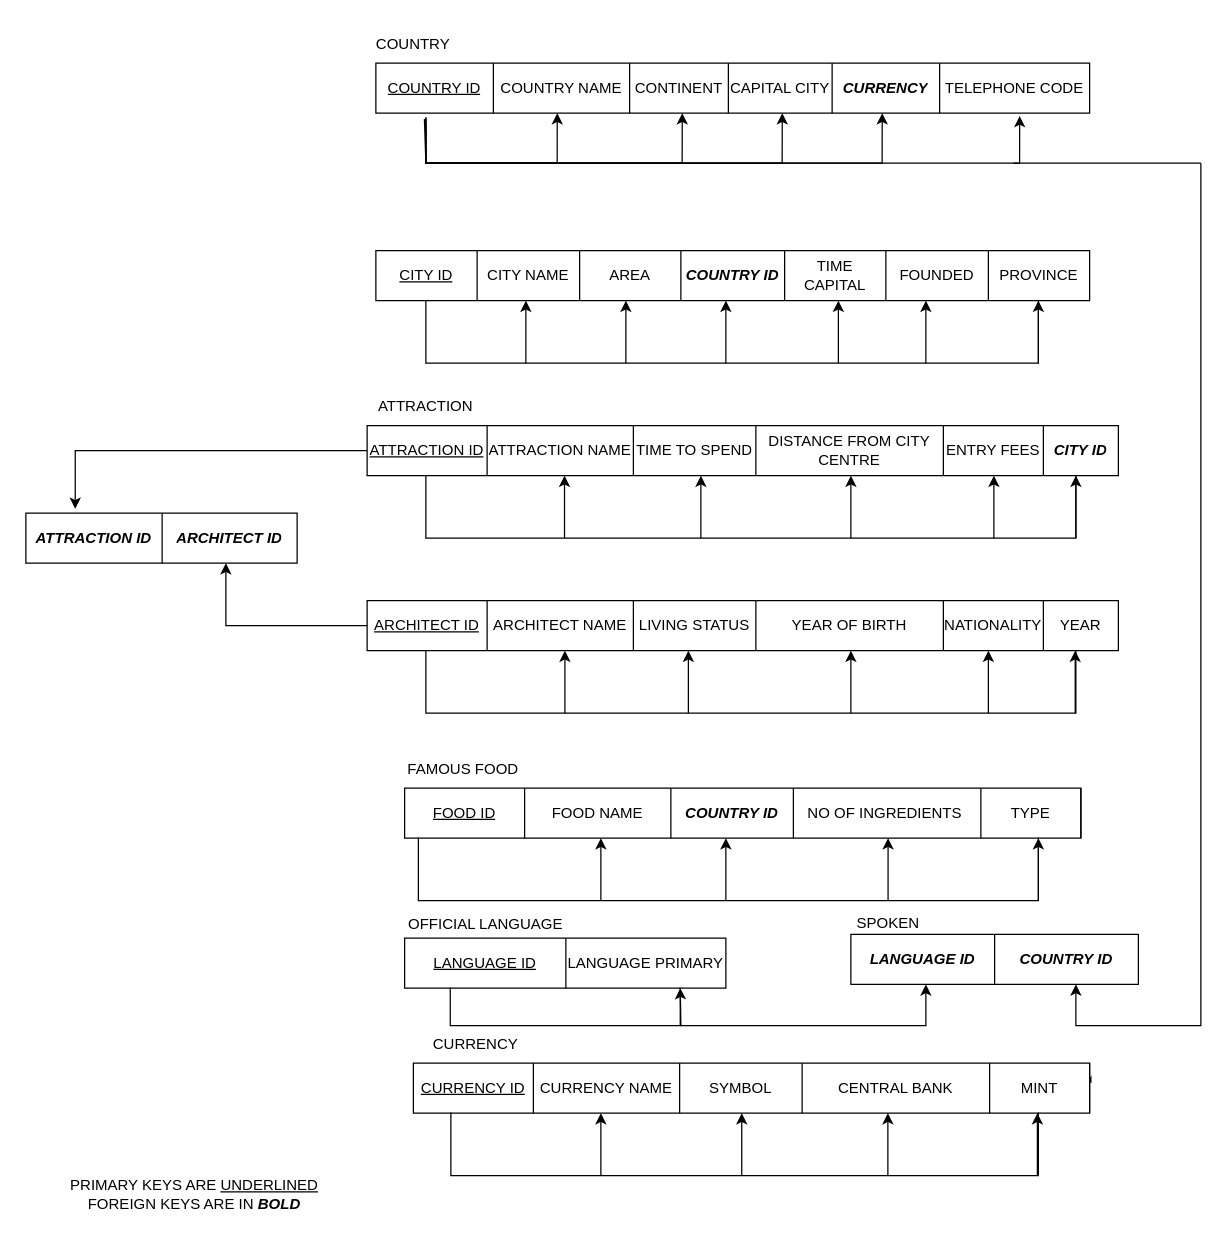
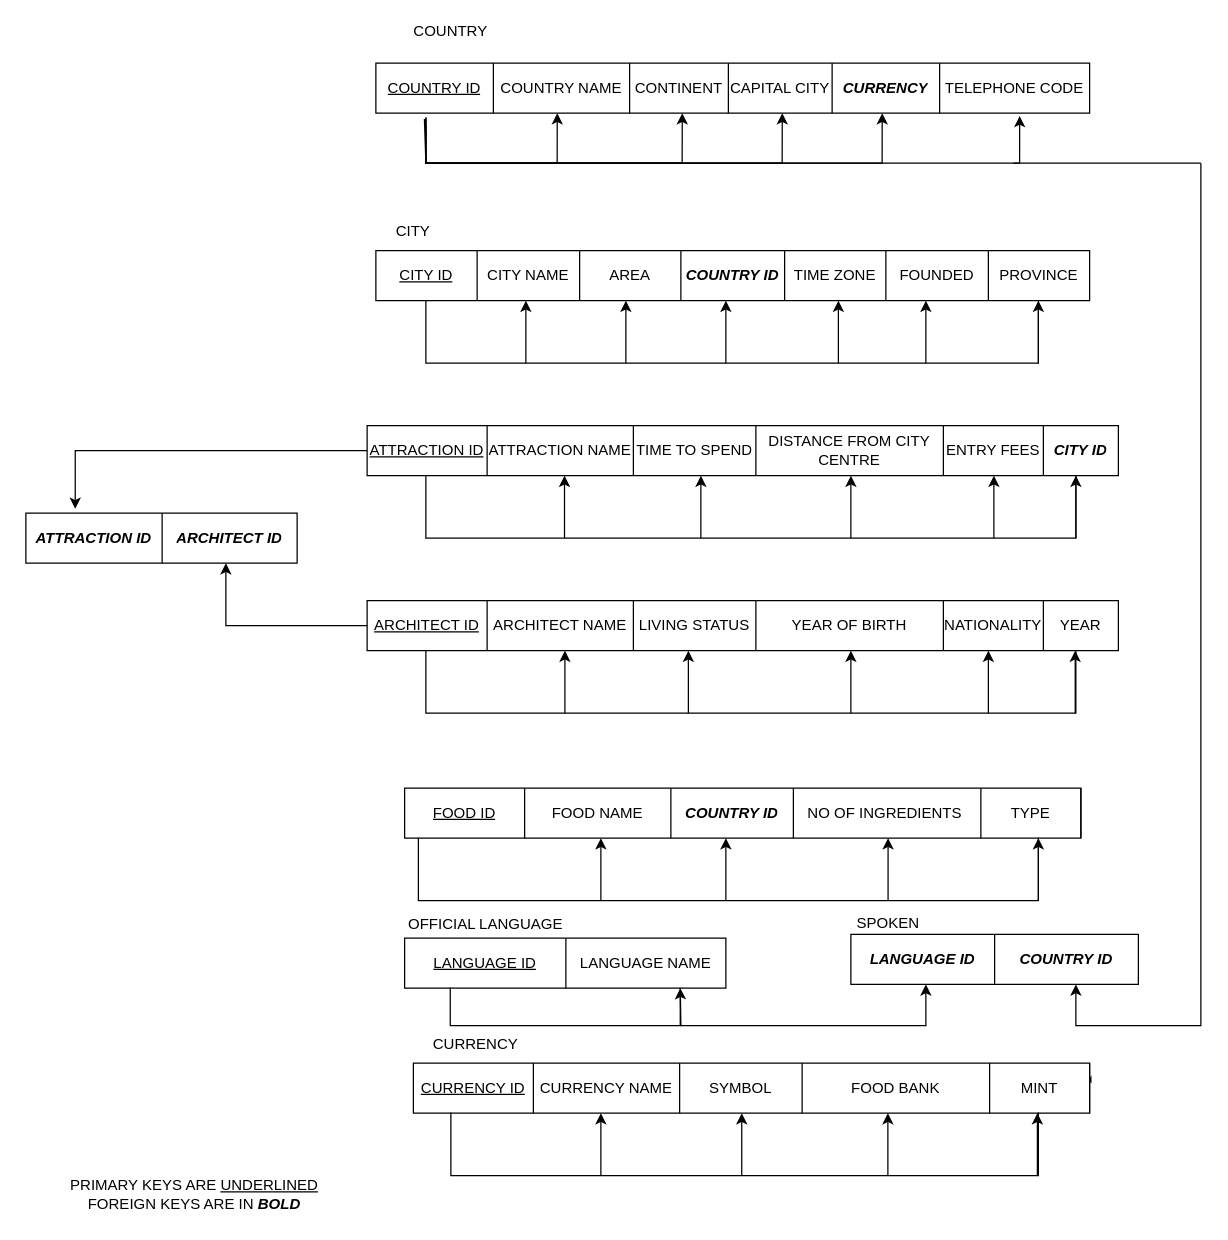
(413, 44) -> (451, 32)
none -> (413, 232)
(835, 276) -> (835, 276)
(426, 407) -> none
(463, 769) -> none
(646, 963) -> (646, 963)
(896, 1088) -> (896, 1088)
